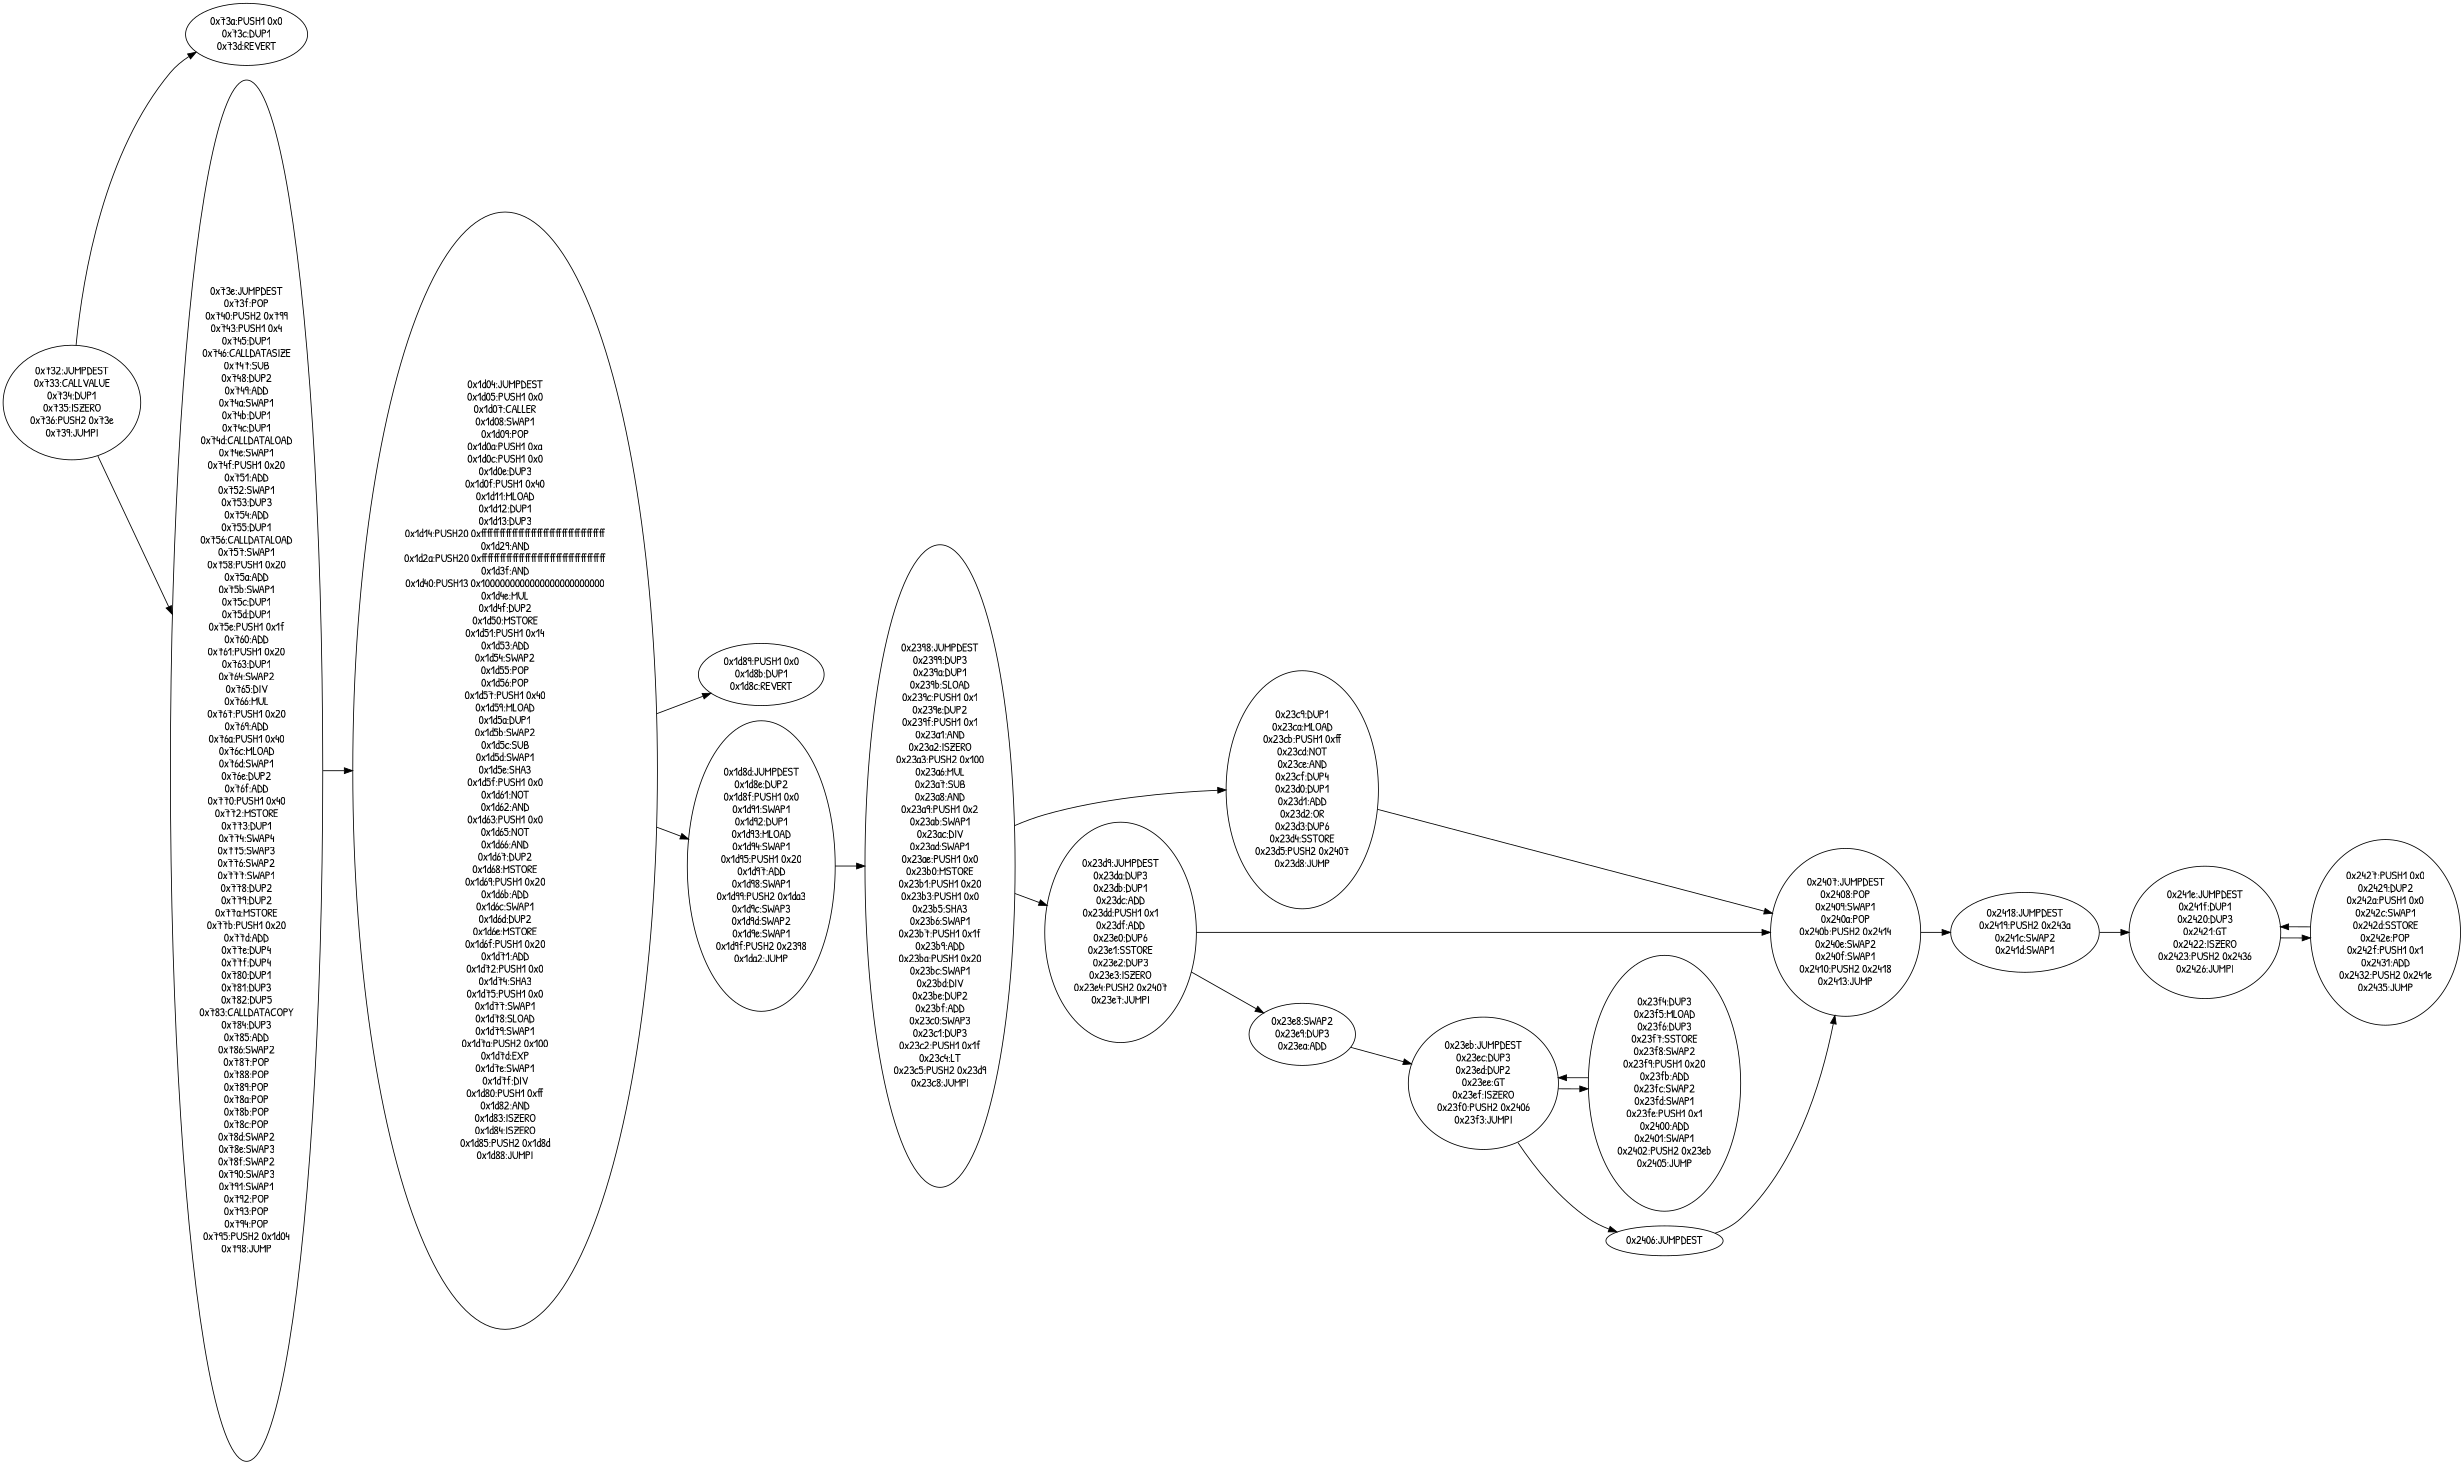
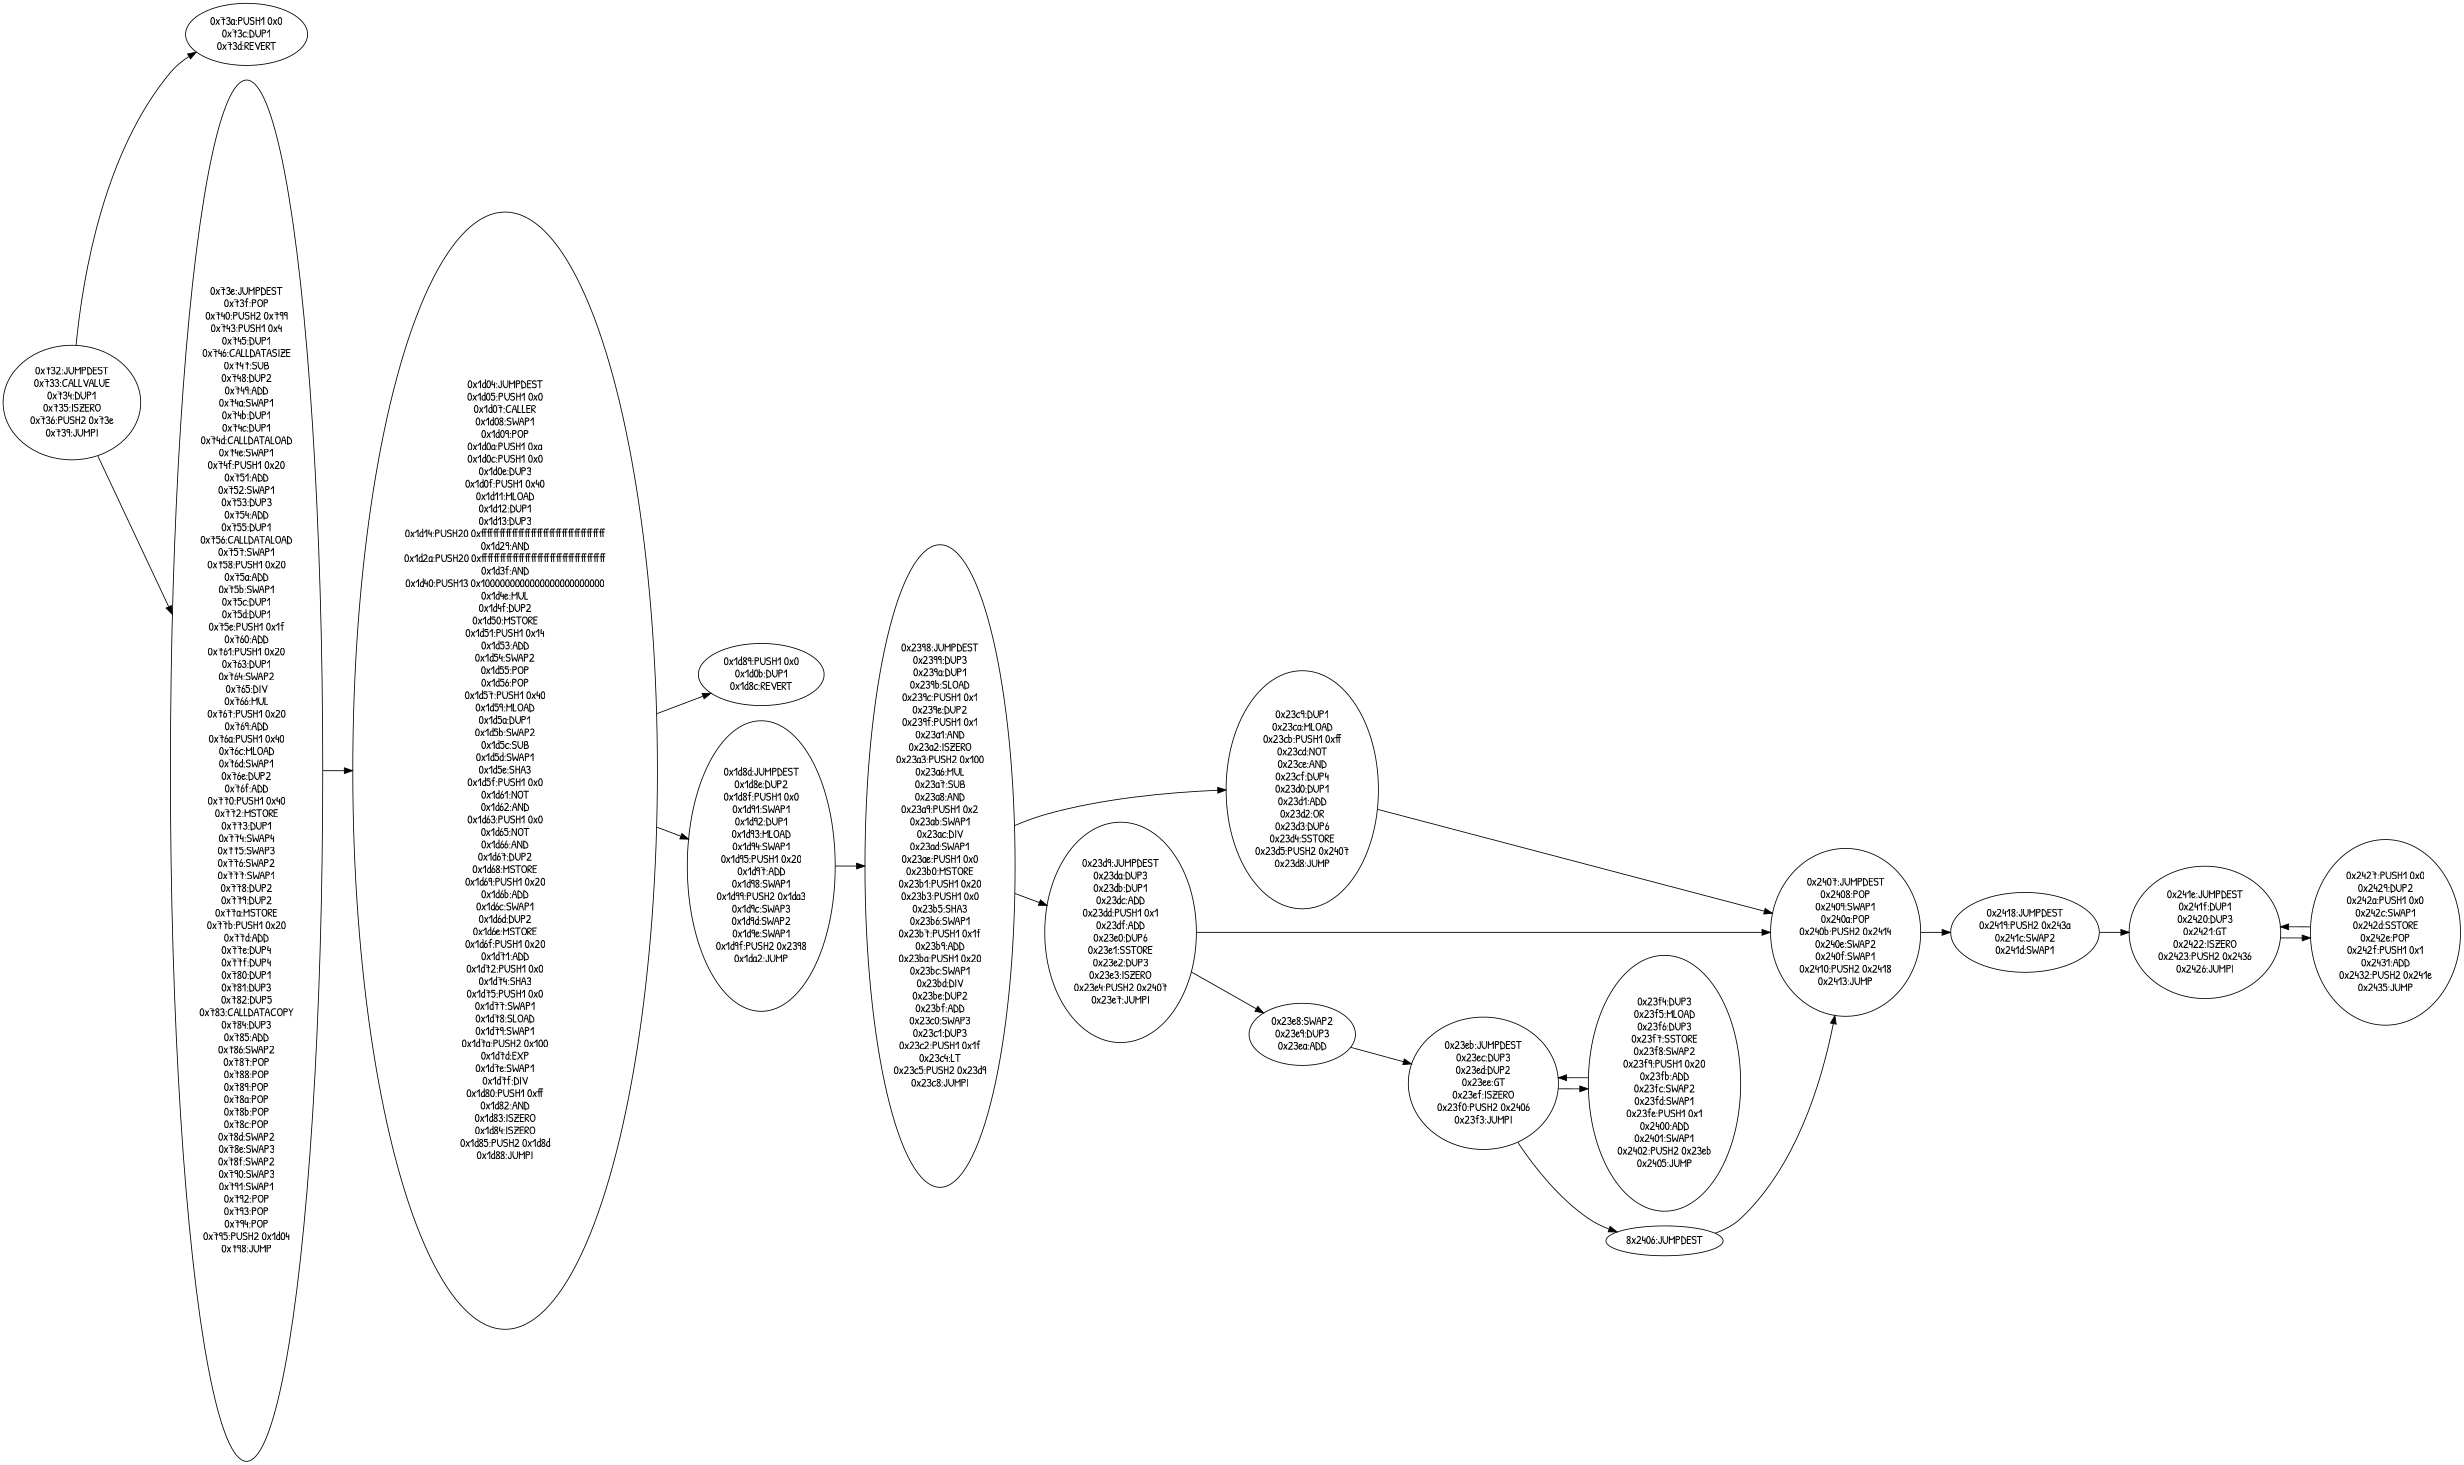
(761, 674) -> (761, 674)
(1664, 1241) -> (1664, 1241)
